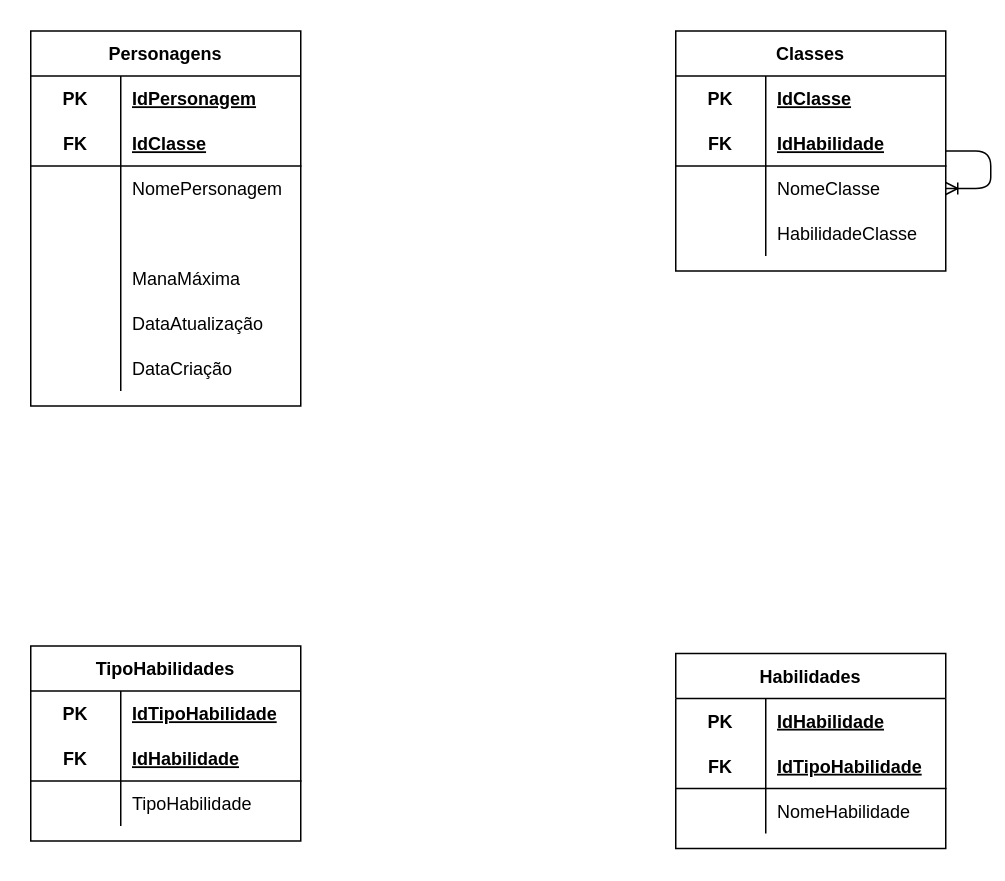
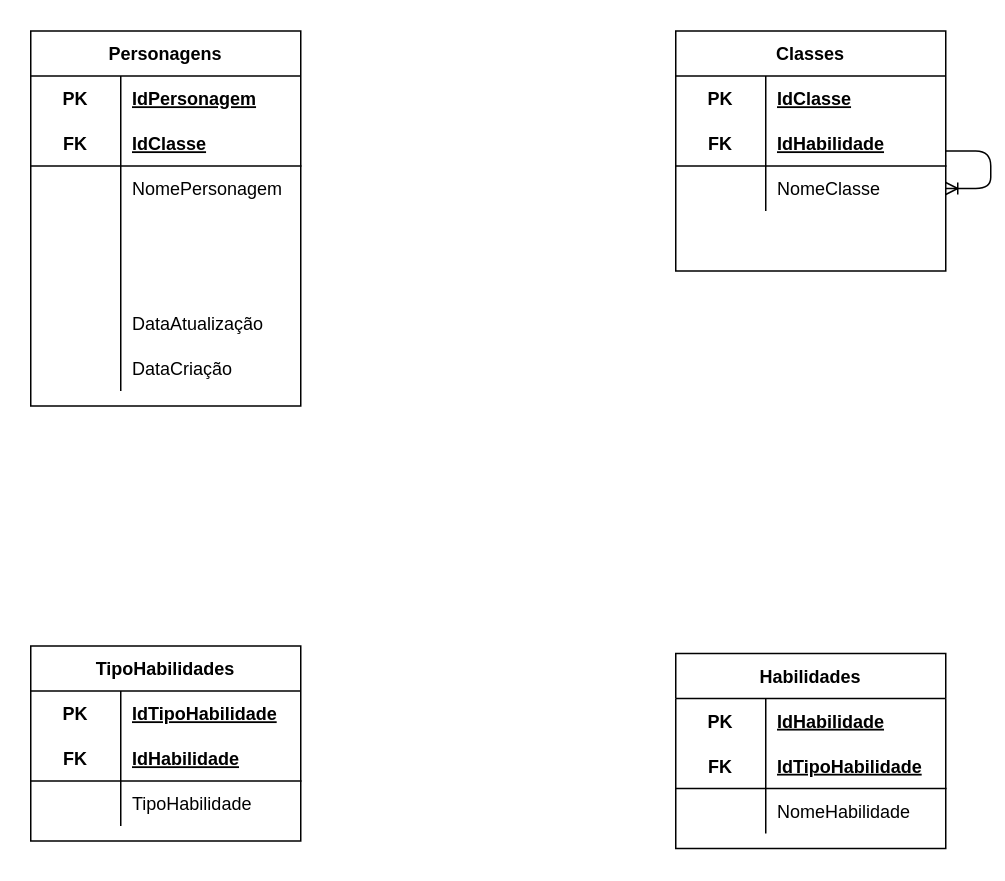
(856, 233) -> none
(211, 278) -> none
